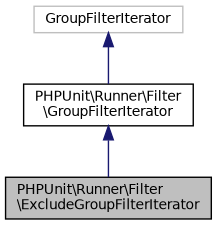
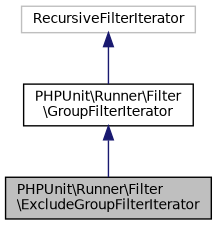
(108, 19) -> (108, 19)
